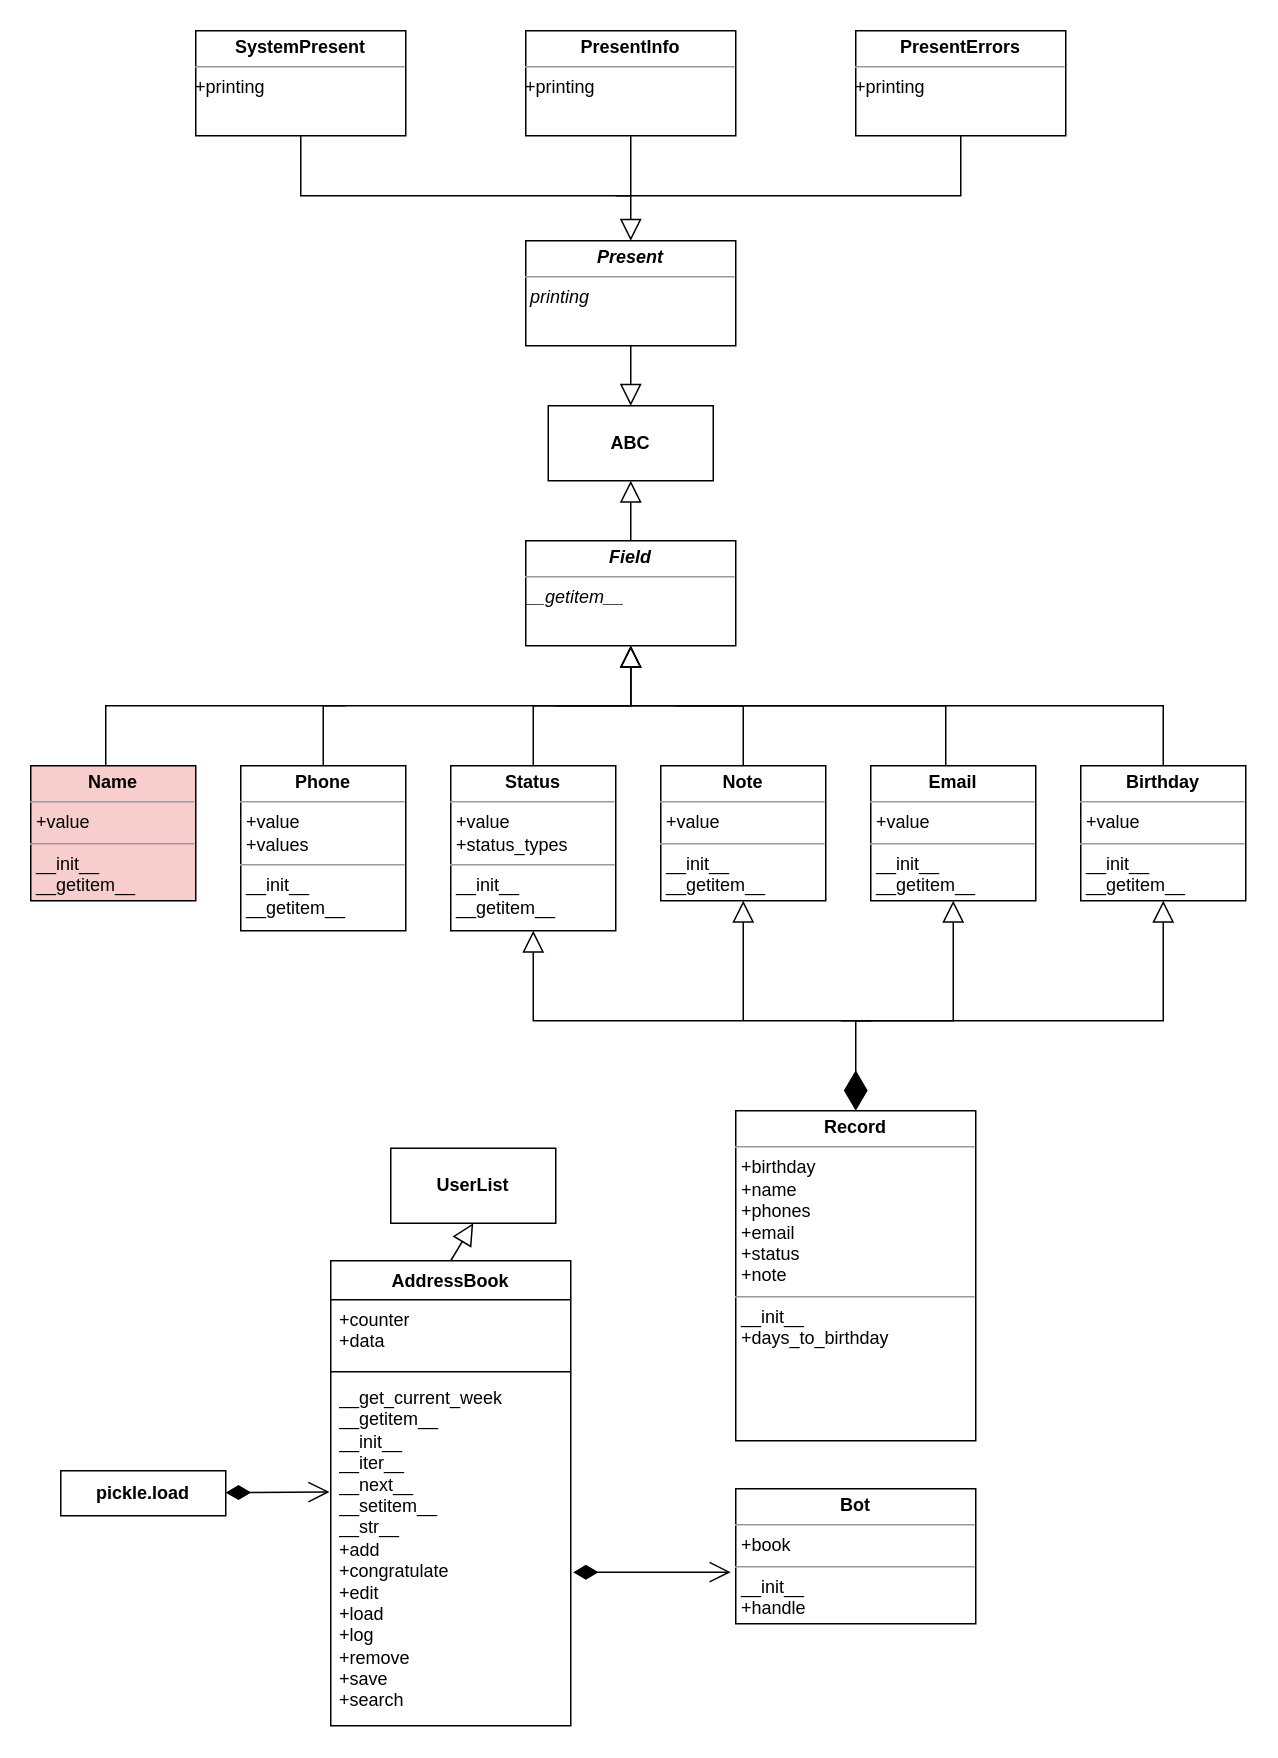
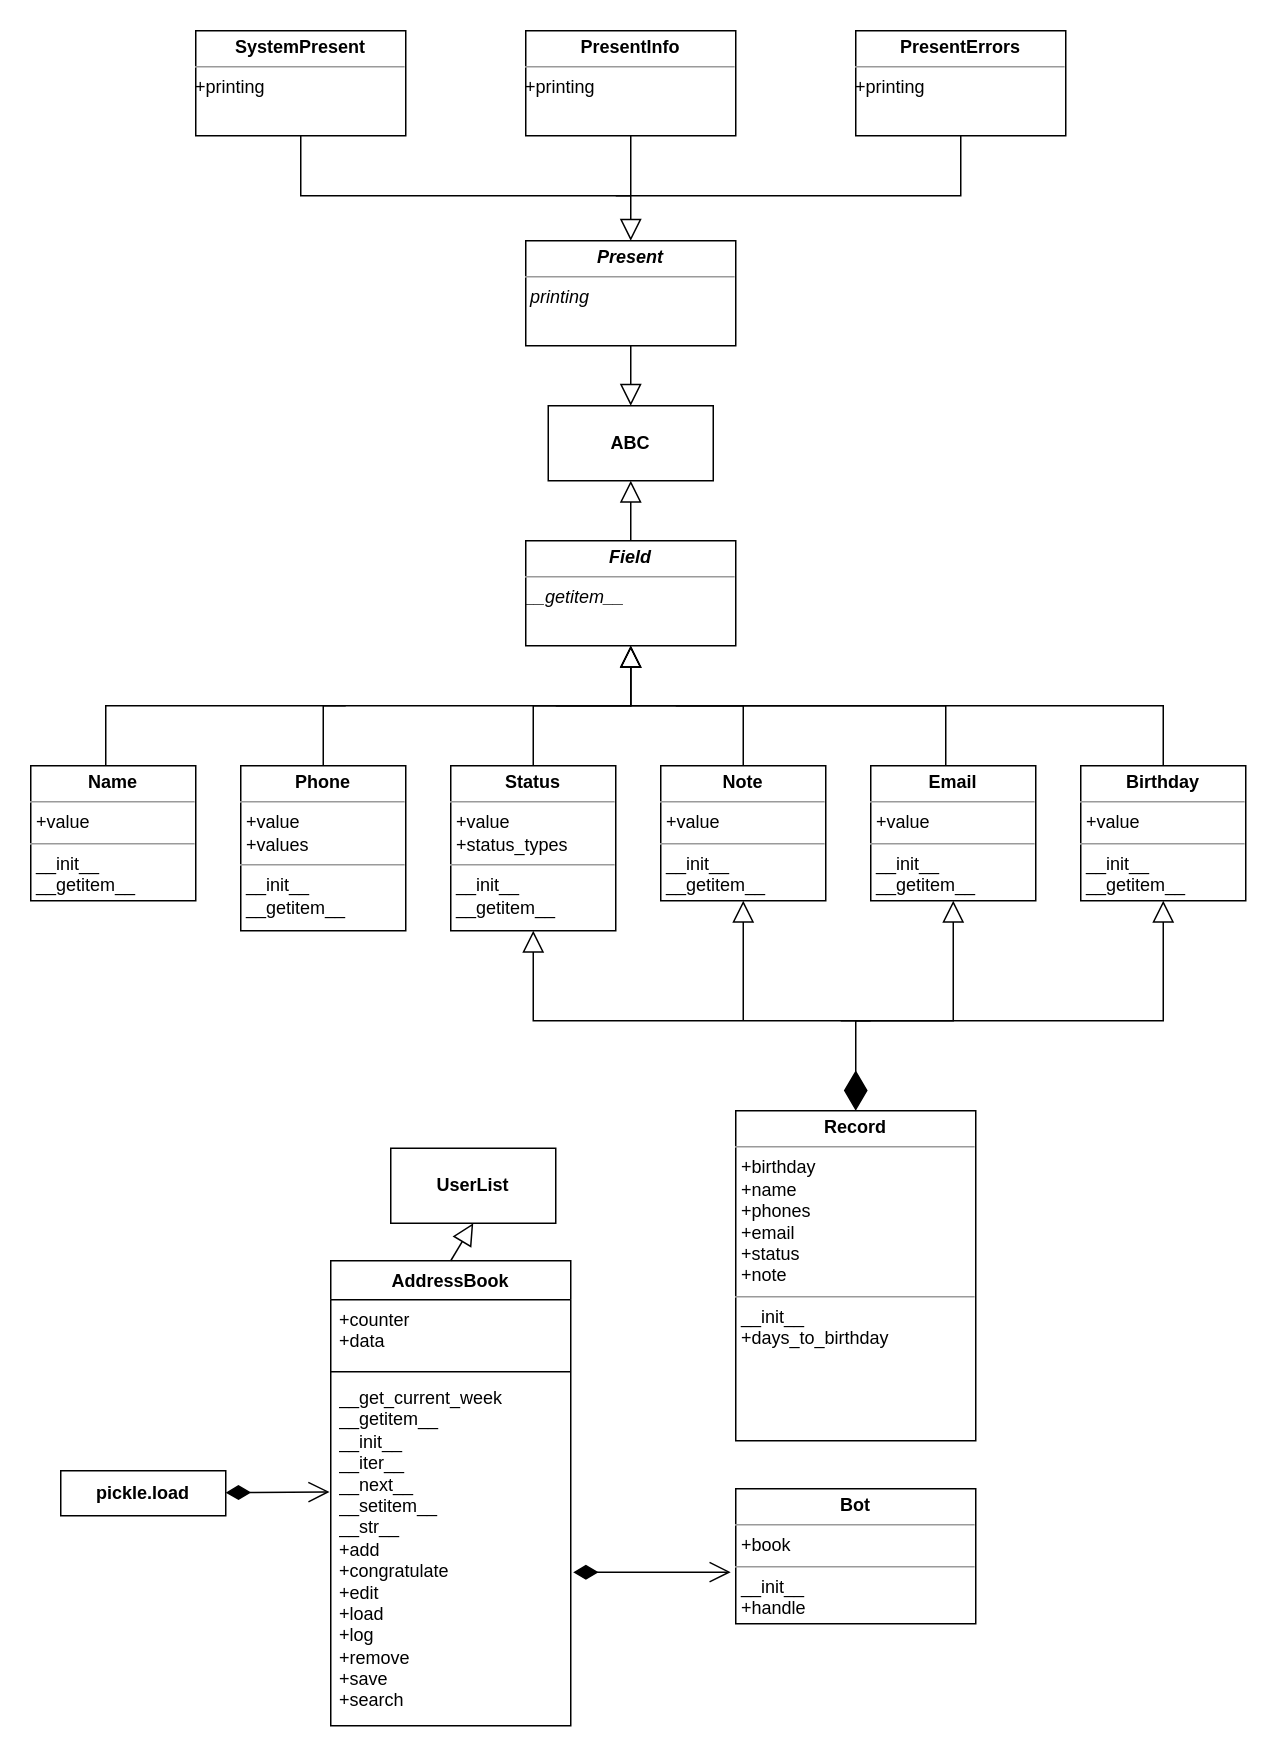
(113, 833) -> (113, 833)
